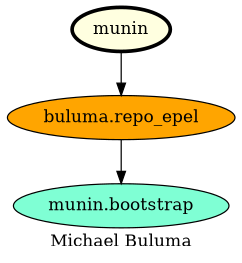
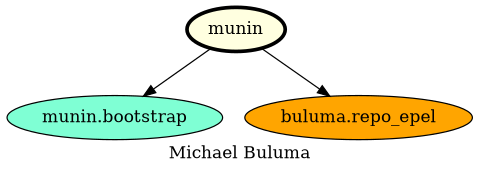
(121, 156) -> (182, 69)
